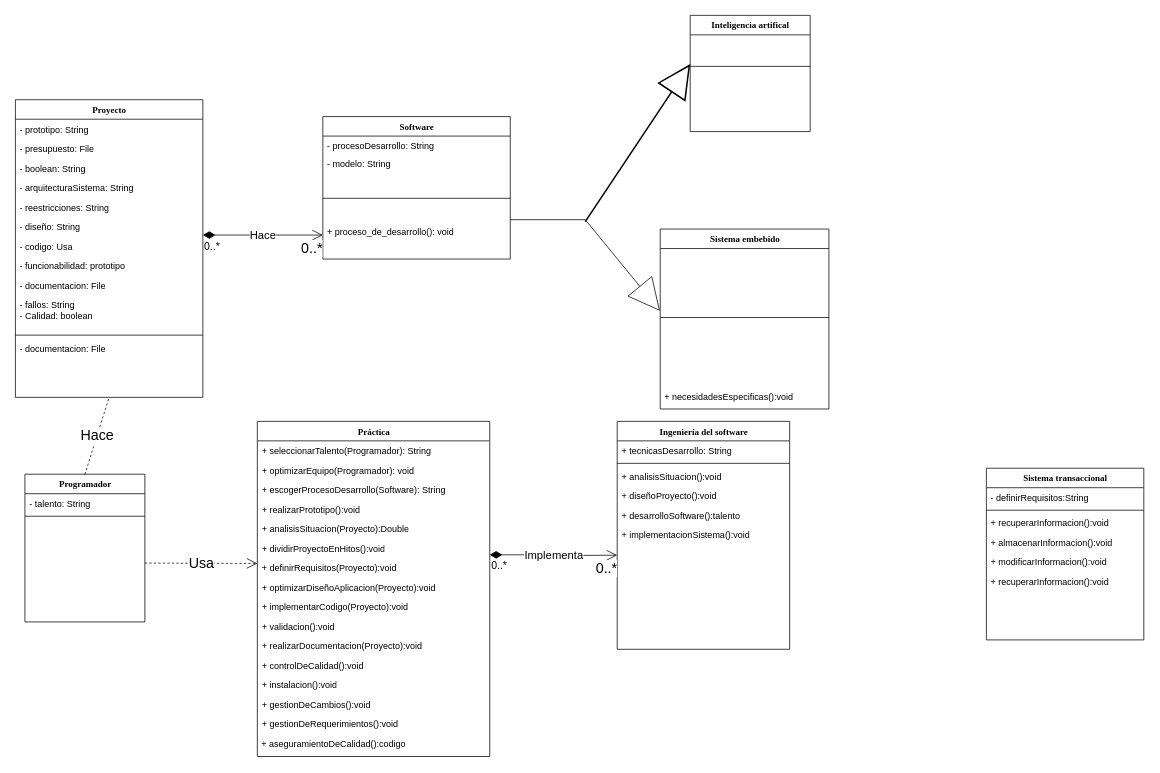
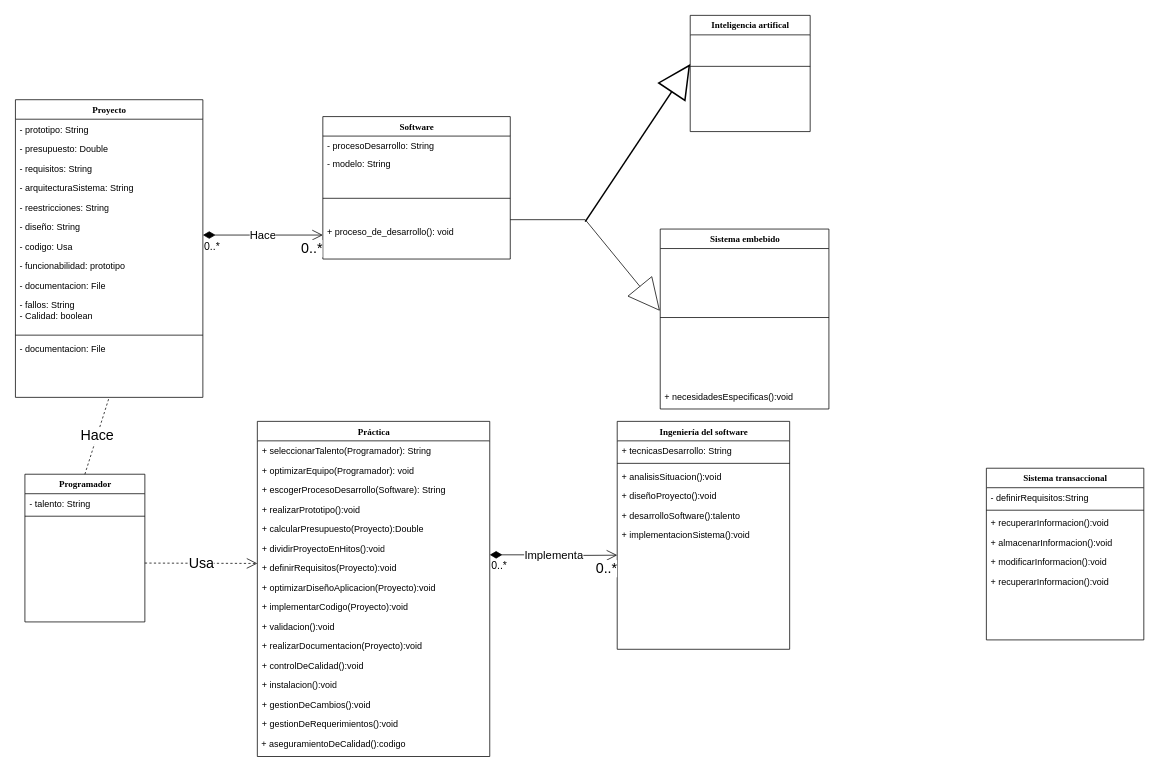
(62, 150) -> (68, 150)
(57, 169) -> (63, 169)
(343, 530) -> (352, 530)
